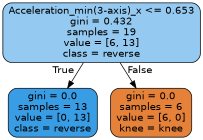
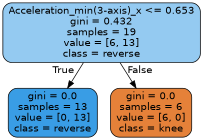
(151, 113) -> (151, 113)
